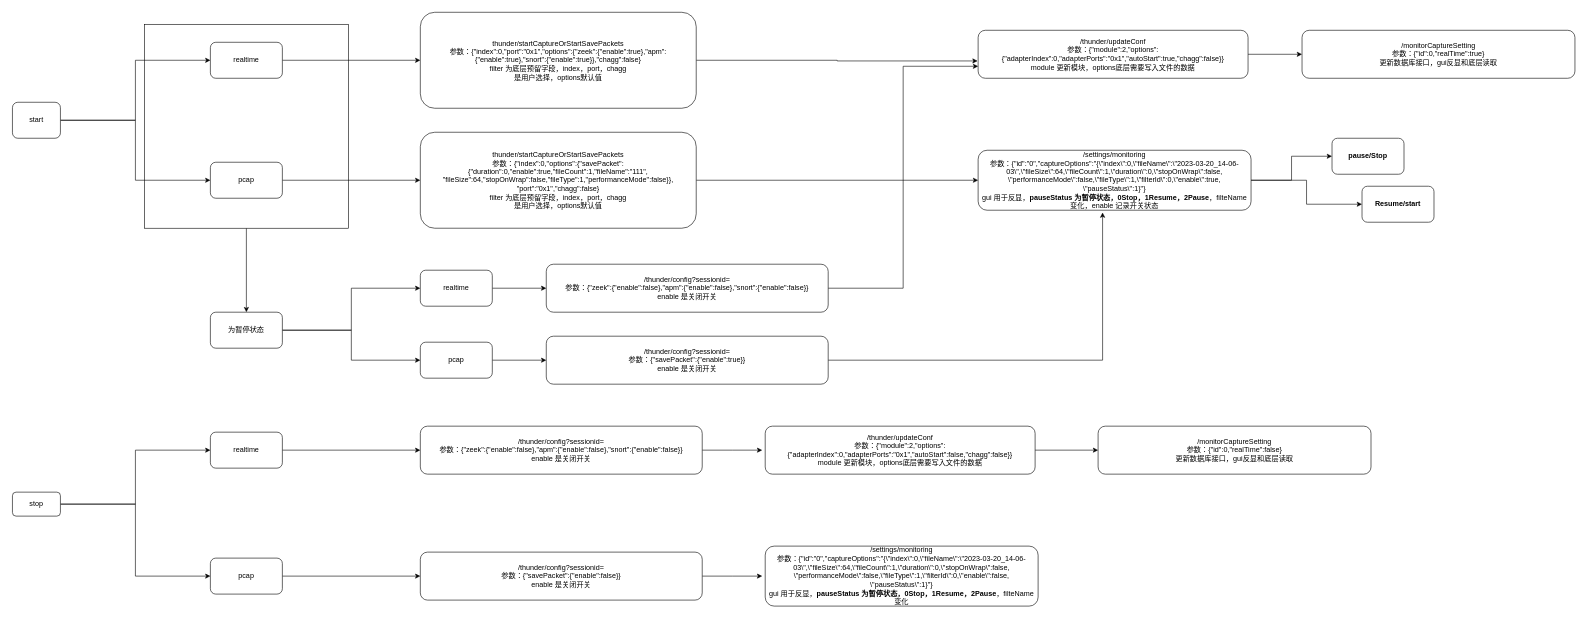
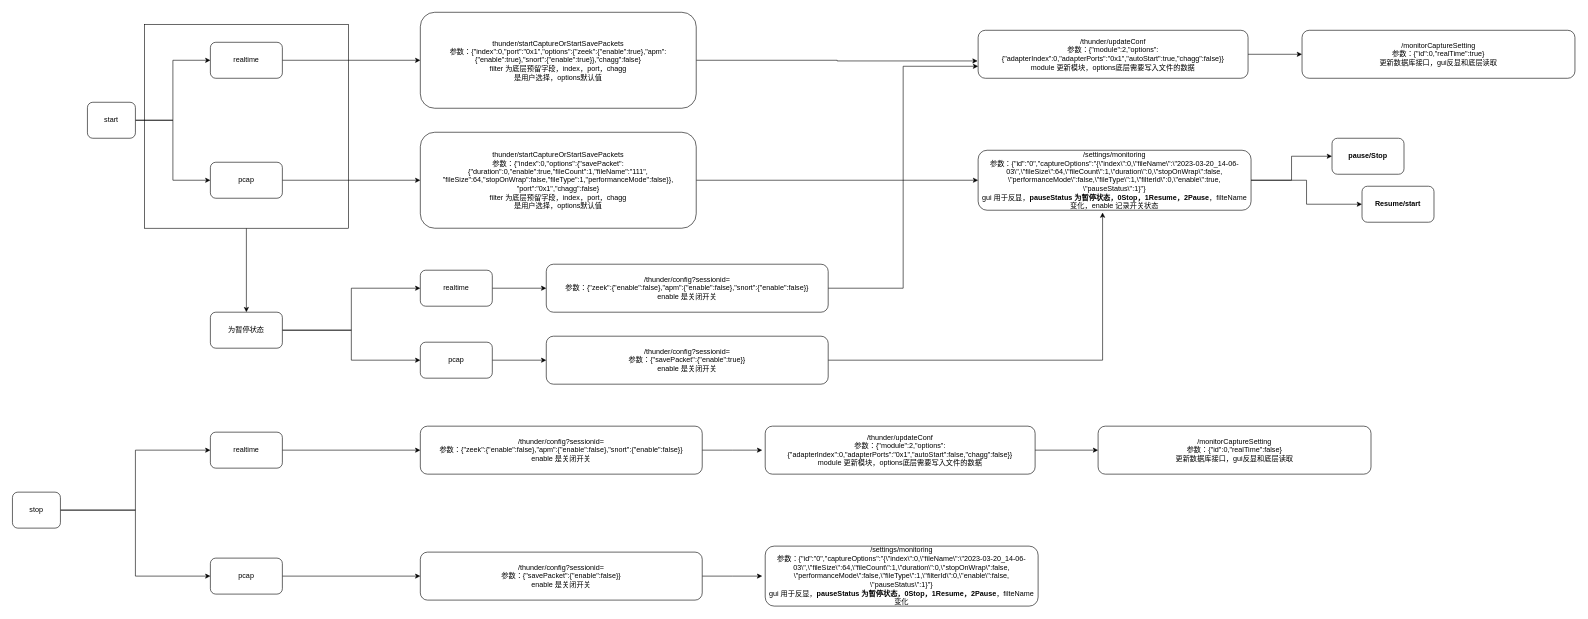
(36, 120) -> (111, 120)
(36, 504) -> (36, 510)
